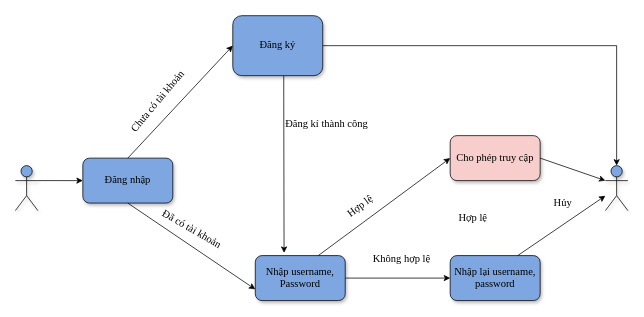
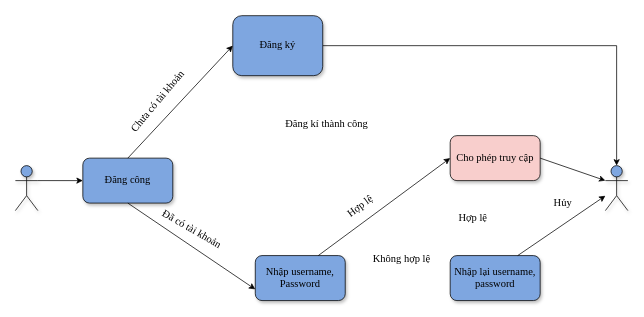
(284, 109) -> none
(128, 180) -> (128, 180)
(444, 278) -> none
